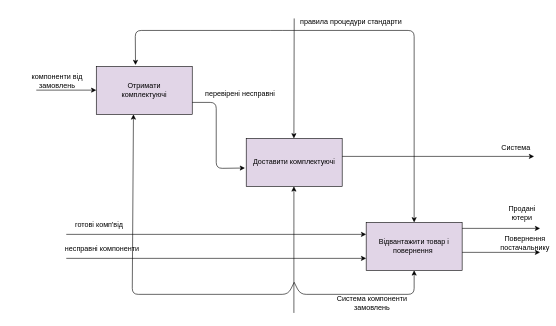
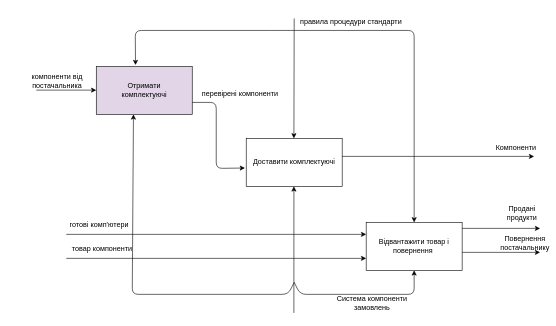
(57, 81) -> (57, 81)
(240, 93) -> (240, 93)
(516, 147) -> (516, 147)
(294, 162) -> (294, 162)
(522, 213) -> (522, 213)
(99, 225) -> (99, 225)
(414, 246) -> (414, 246)
(102, 249) -> (102, 249)
